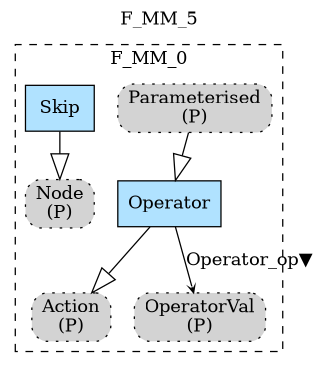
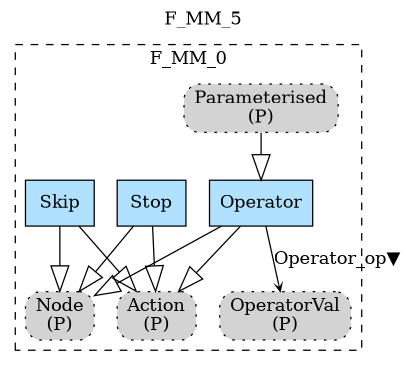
none -> (152, 203)
none -> (99, 249)
none -> (169, 255)
